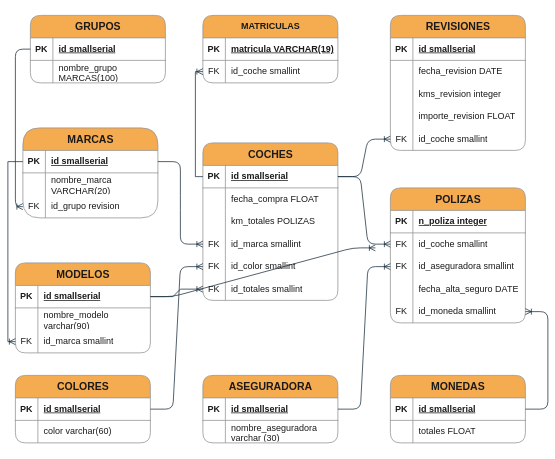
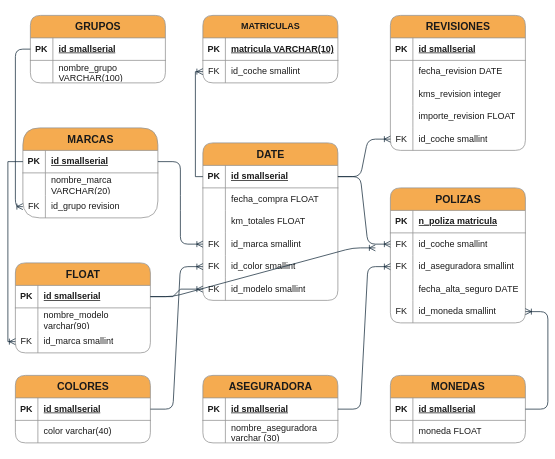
(281, 49) -> (281, 49)
(112, 72) -> (112, 72)
(271, 154) -> (271, 154)
(274, 222) -> (269, 222)
(455, 222) -> (458, 222)
(83, 274) -> (83, 274)
(272, 289) -> (270, 289)
(84, 432) -> (84, 432)
(449, 432) -> (448, 432)
